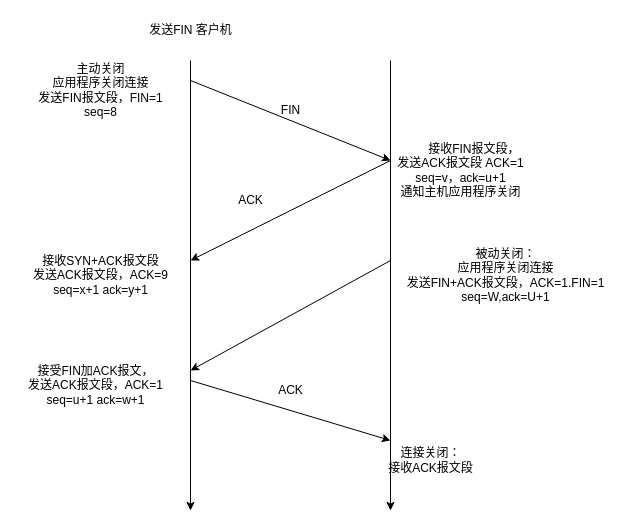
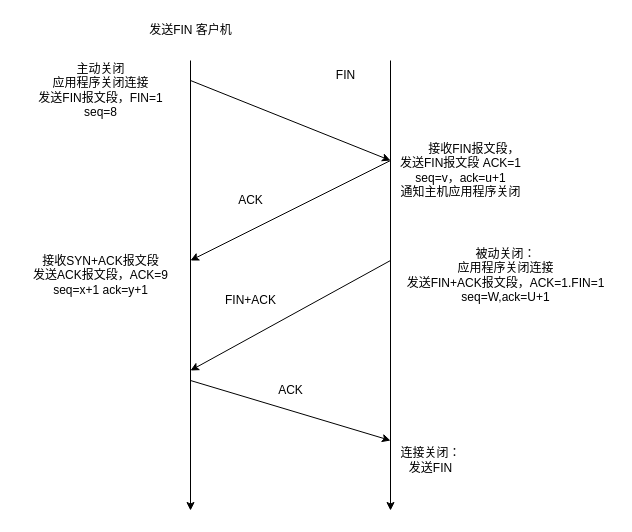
(291, 111) -> (346, 76)
(461, 171) -> (461, 171)
none -> (251, 301)
(96, 386) -> none
(431, 461) -> (431, 461)
